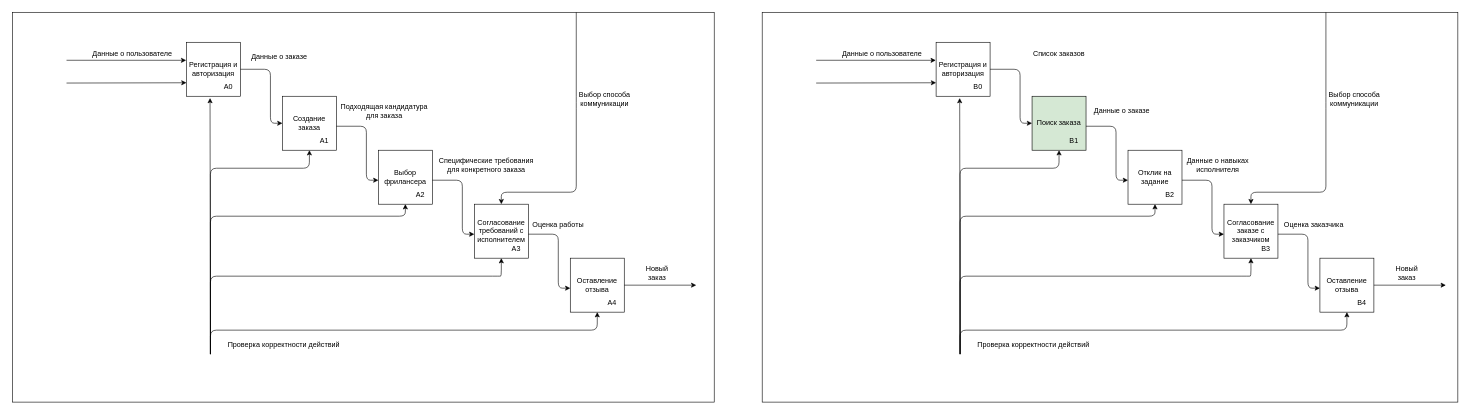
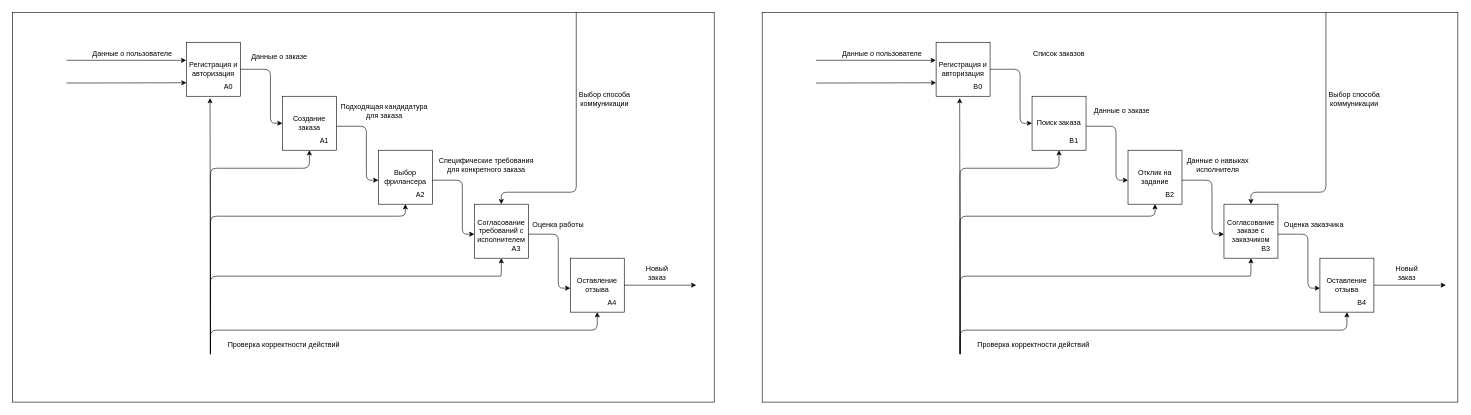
(1059, 123) -> (1059, 123)
